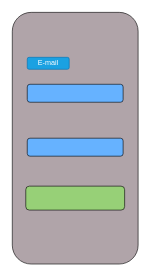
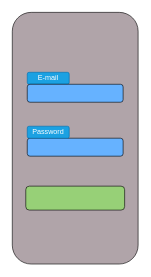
(48, 63) -> (48, 78)
none -> (48, 132)
